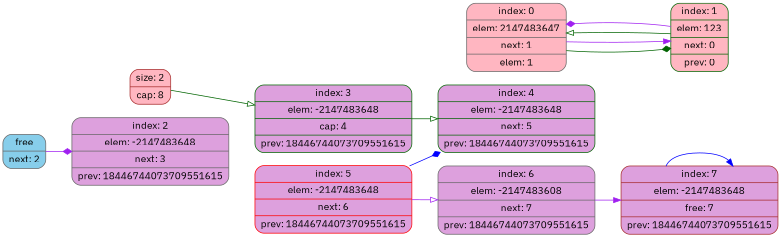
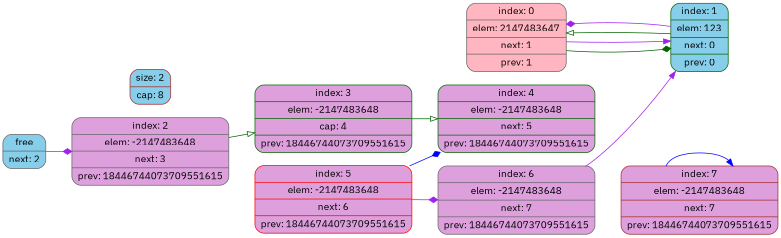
(700, 37) -> (700, 37)
(516, 62) -> (516, 62)
(150, 87) -> (150, 87)
(209, 97) -> (238, 136)
(516, 191) -> (516, 191)
(421, 200) -> (421, 200)
(604, 200) -> (631, 125)
(700, 208) -> (700, 208)
